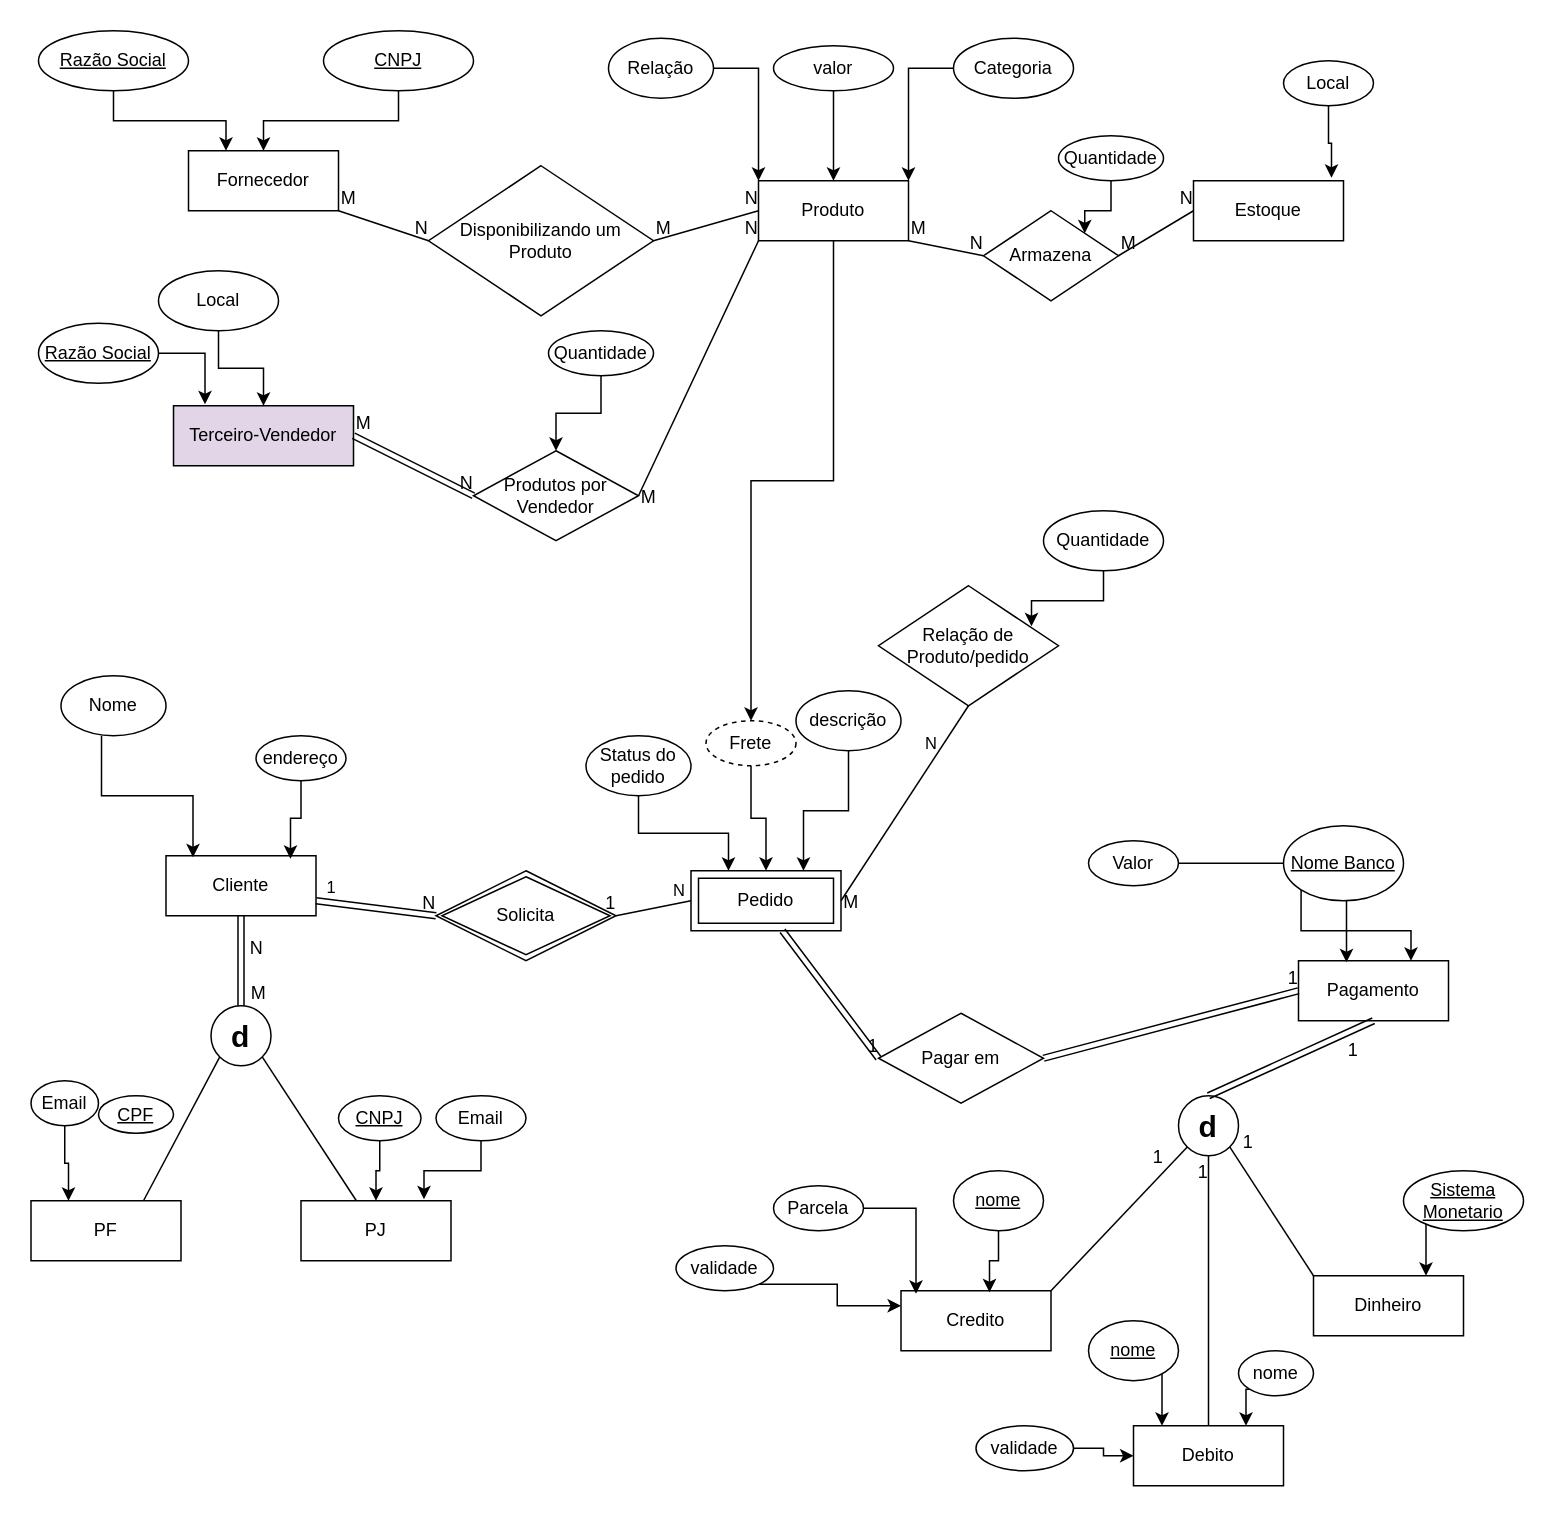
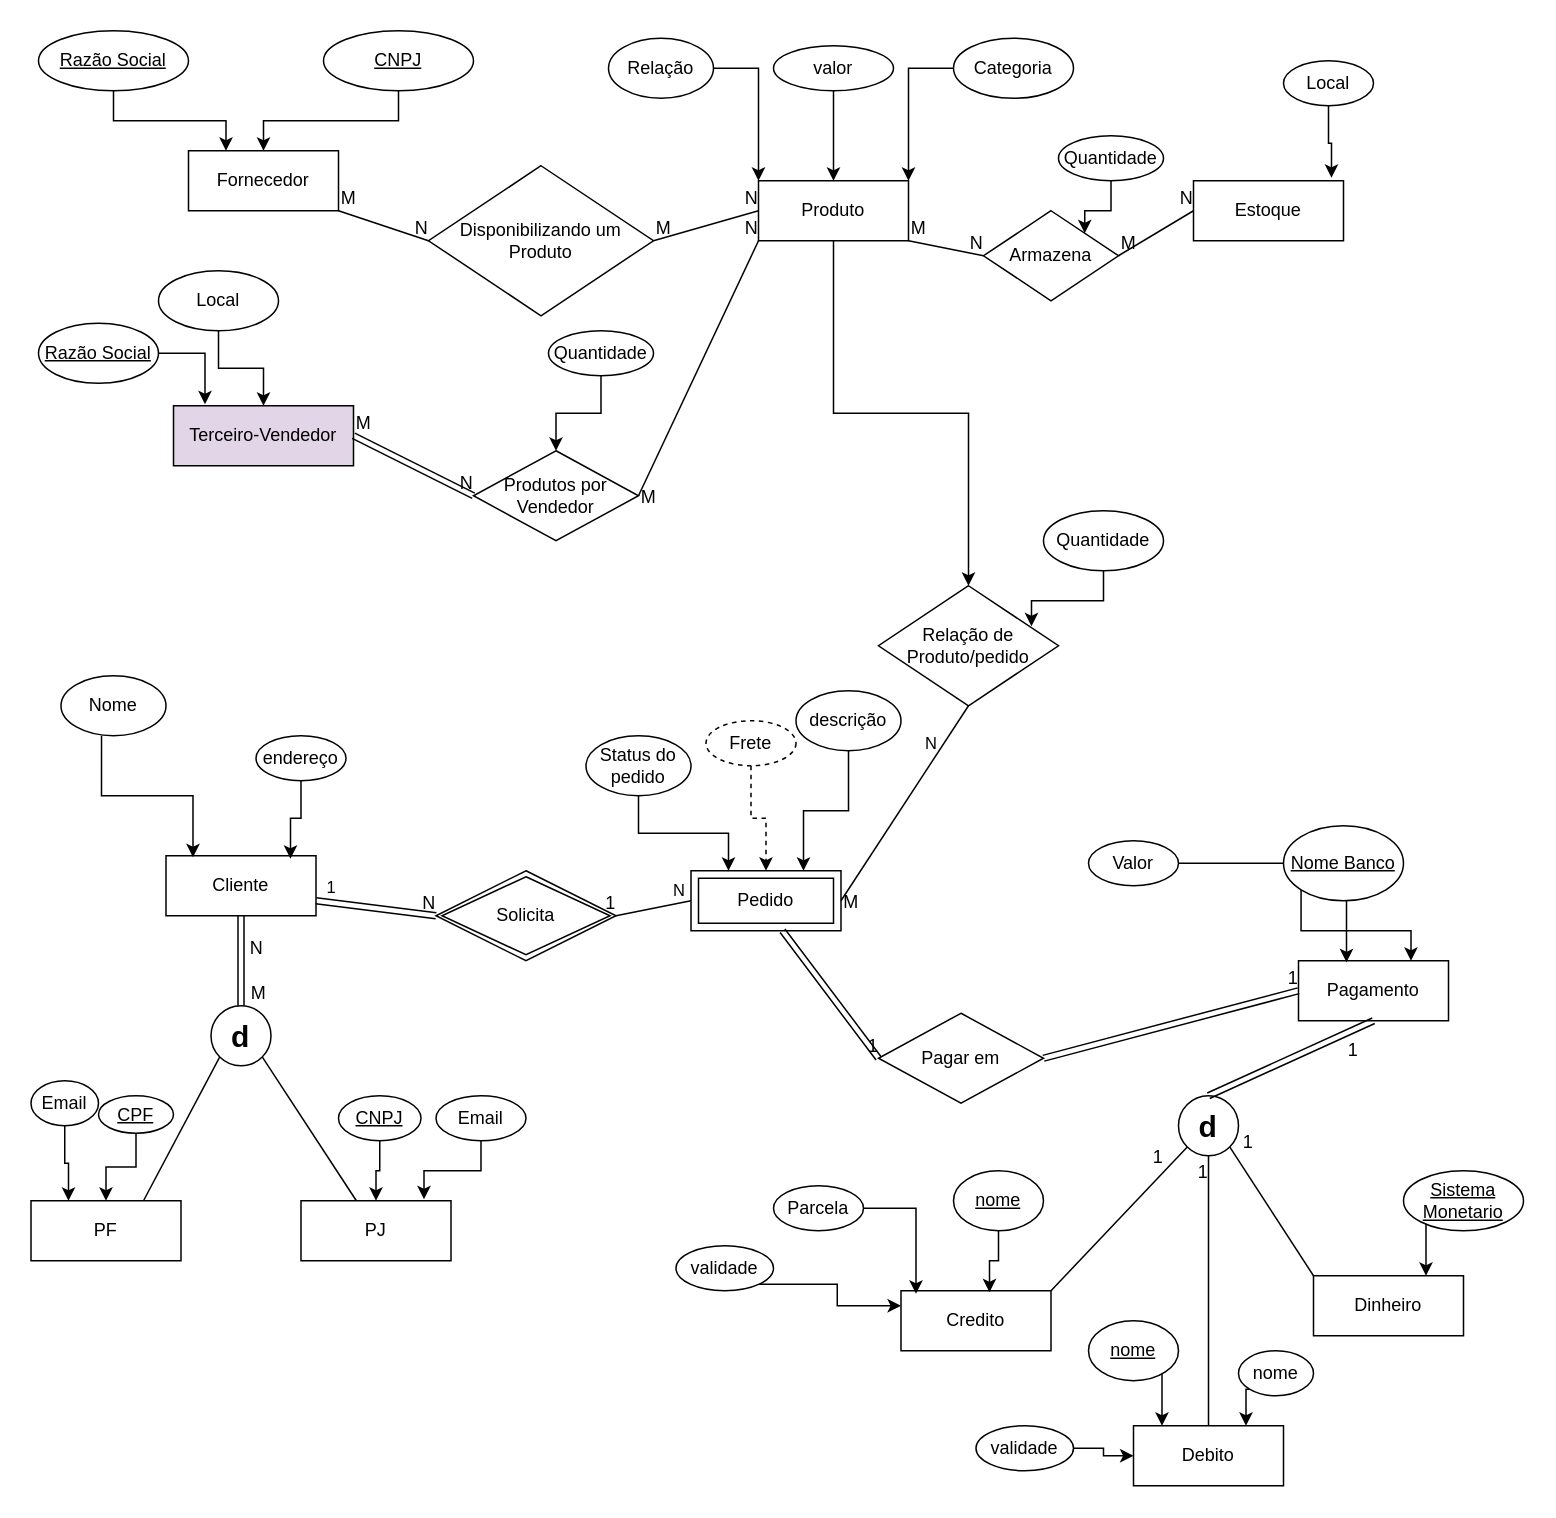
(751, 519) -> (968, 425)
(753, 818) -> (753, 818)
none -> (126, 1167)
